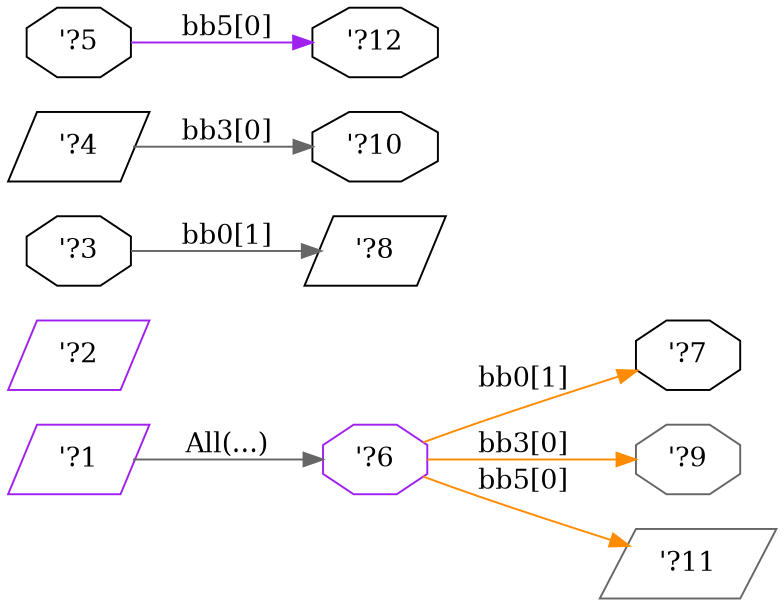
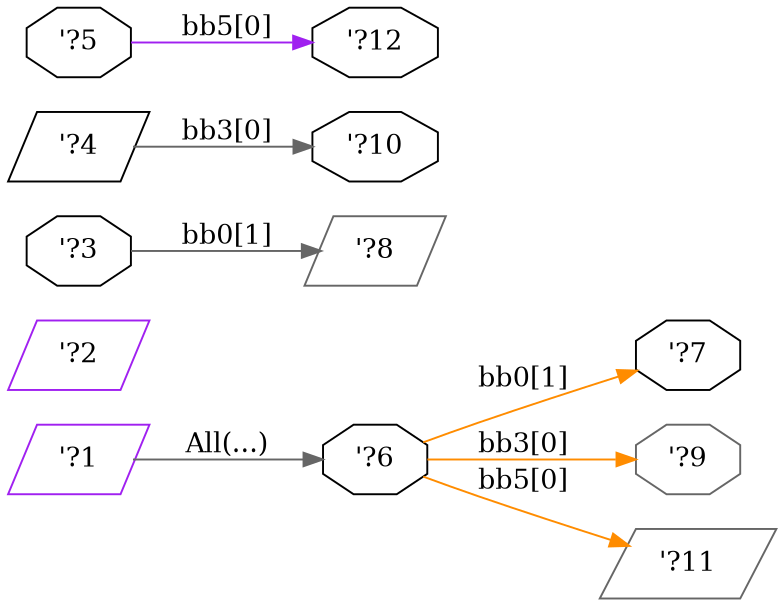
(375, 251) -> (375, 251)
(375, 459) -> (375, 459)
